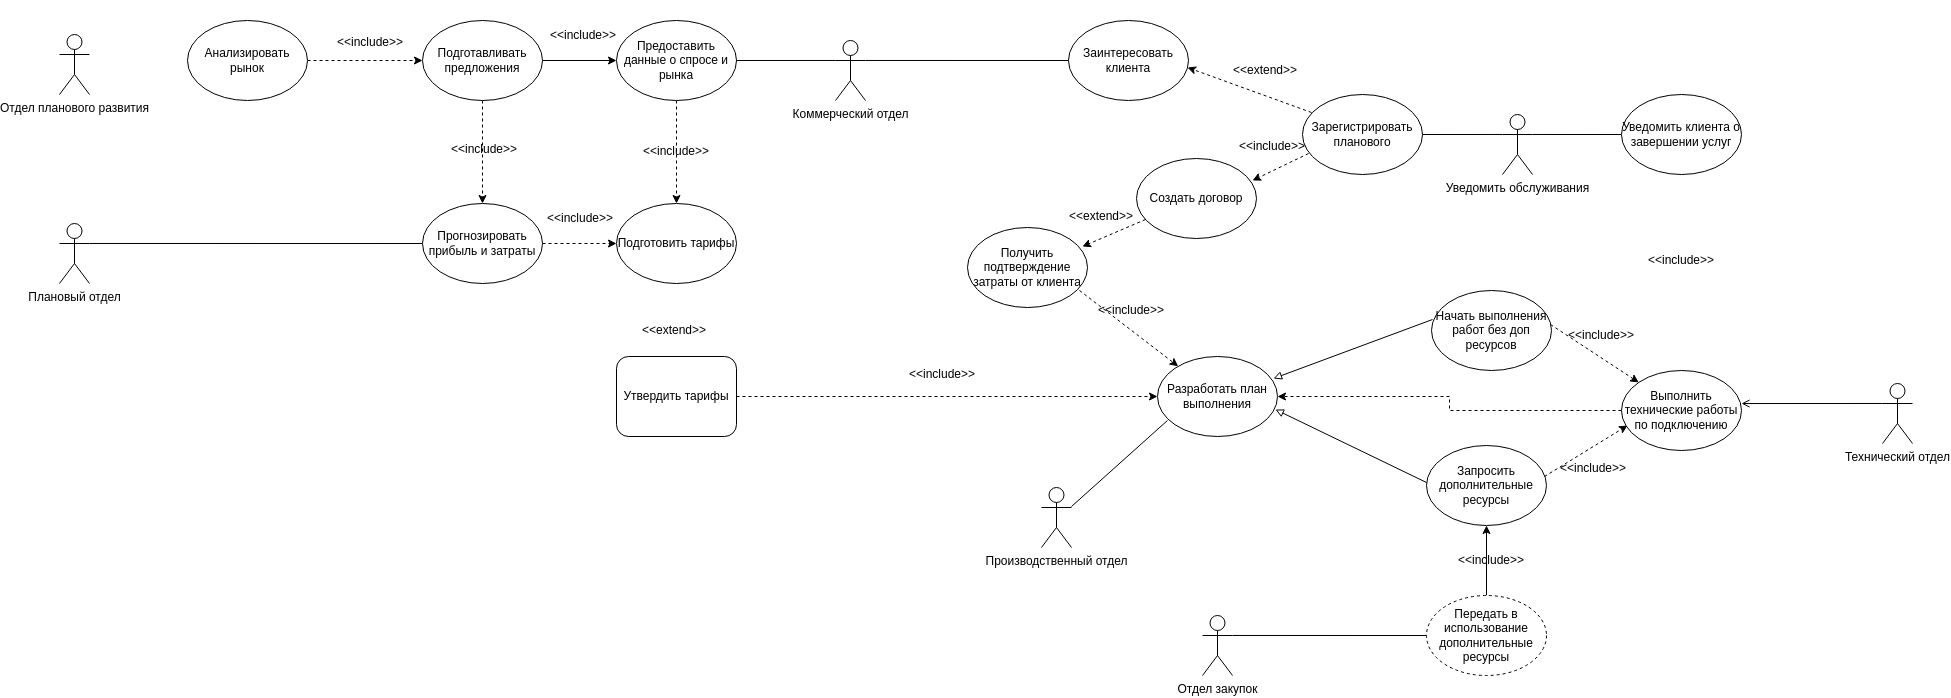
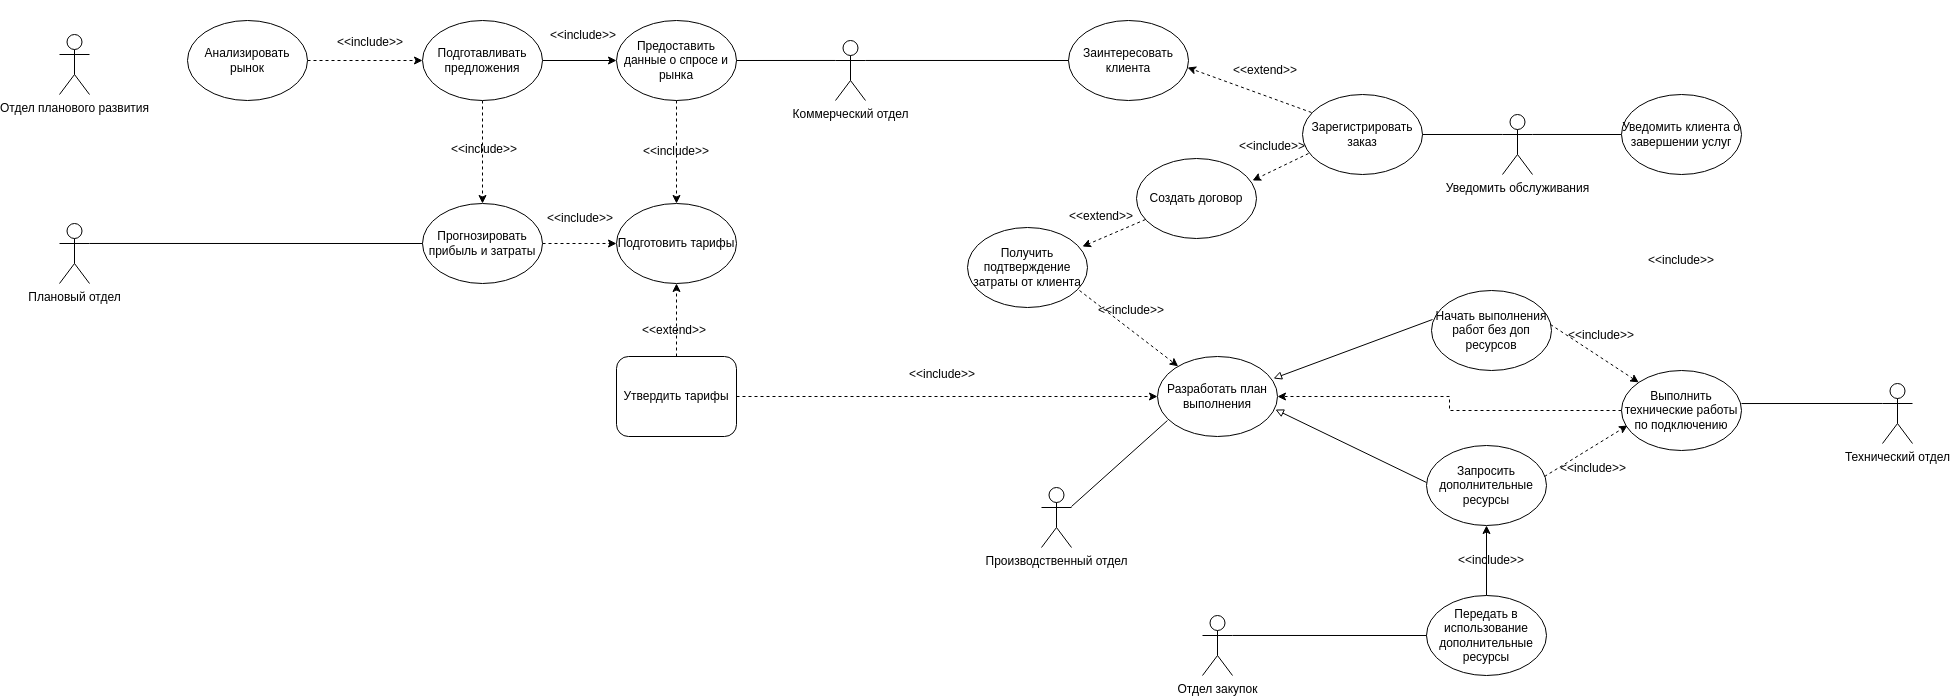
(1363, 135) -> (1363, 135)
none -> (677, 323)
(1747, 404) -> (1747, 404)
(1487, 636) -> (1487, 636)
